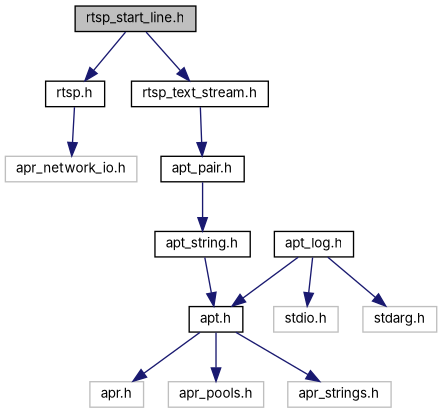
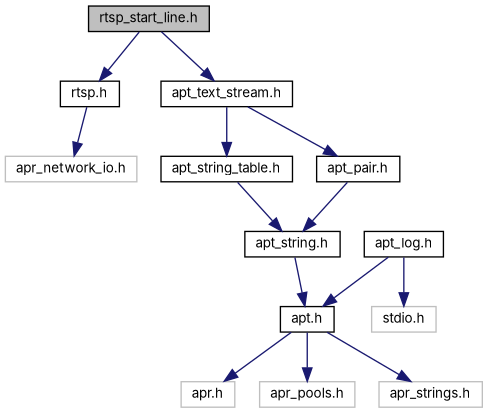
(200, 94) -> (227, 94)
none -> (227, 169)
(400, 319) -> none
